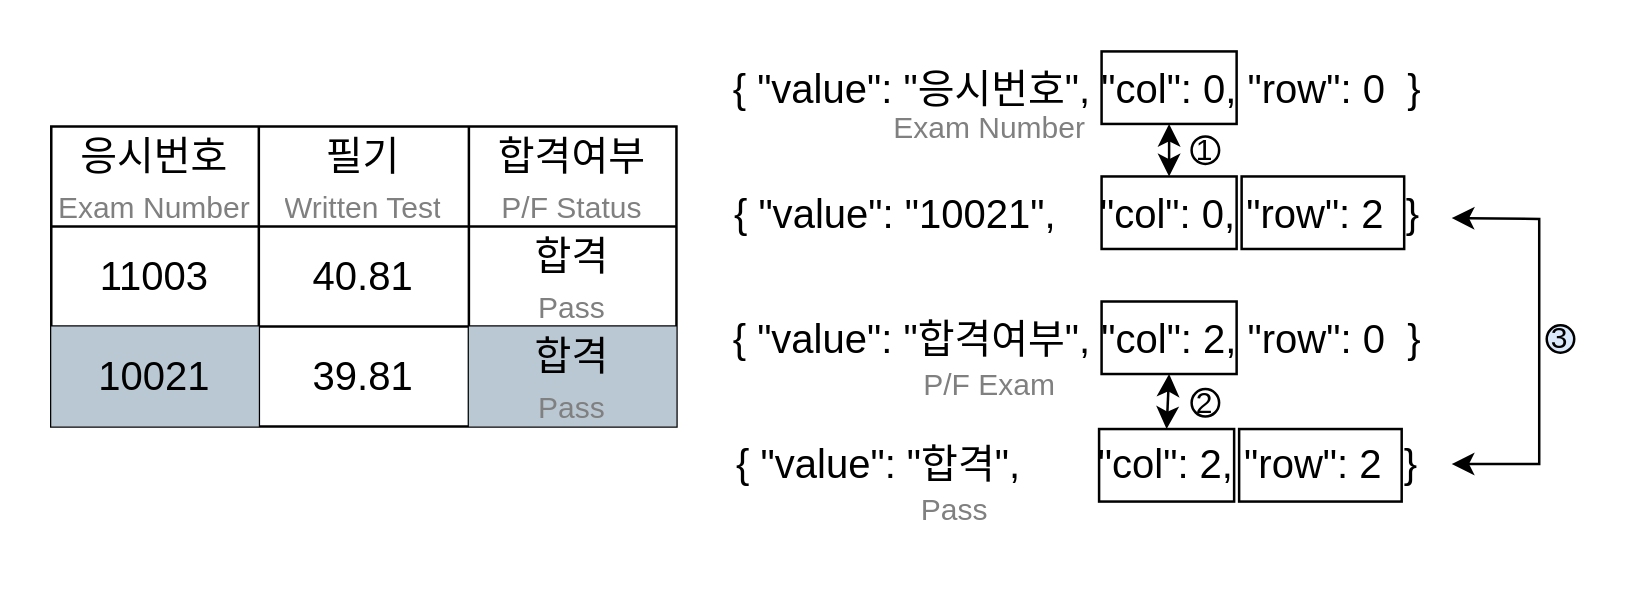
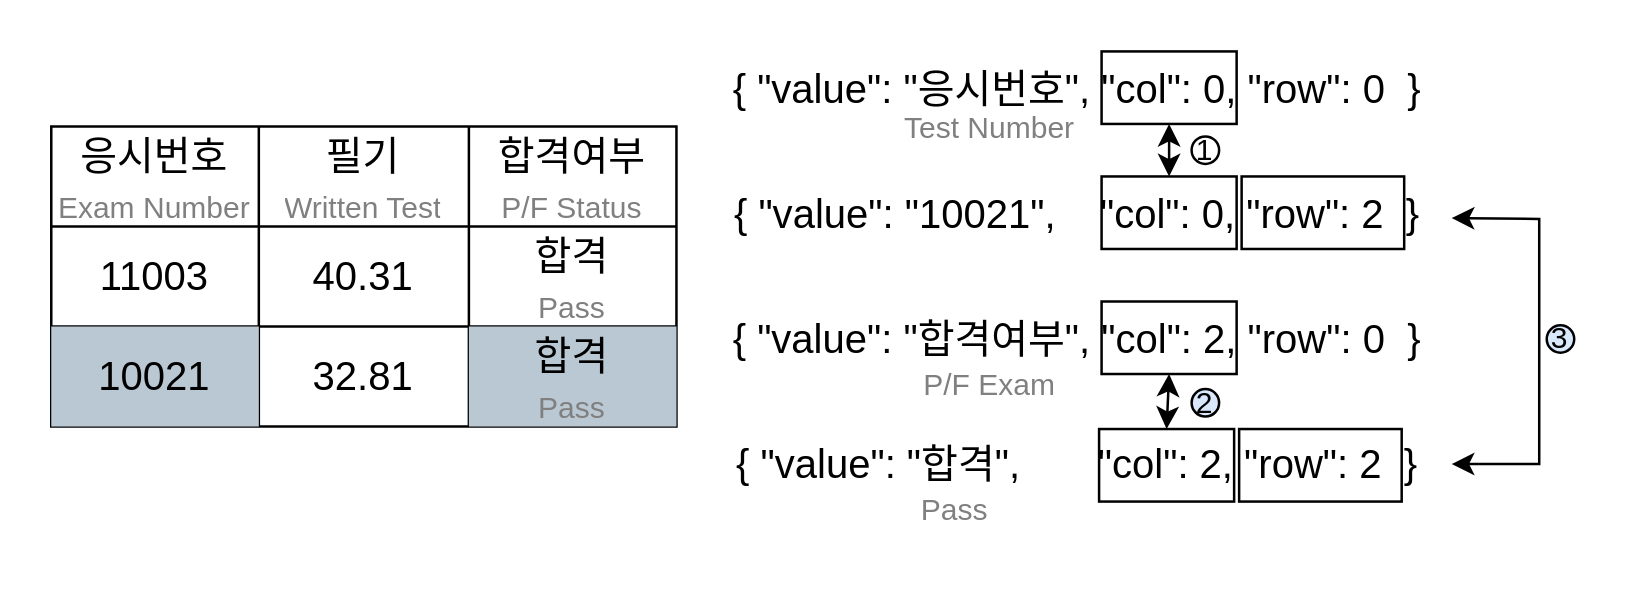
(990, 129) -> (990, 129)
(364, 276) -> (364, 276)
(364, 376) -> (364, 376)
(1205, 403) -> (1205, 403)
